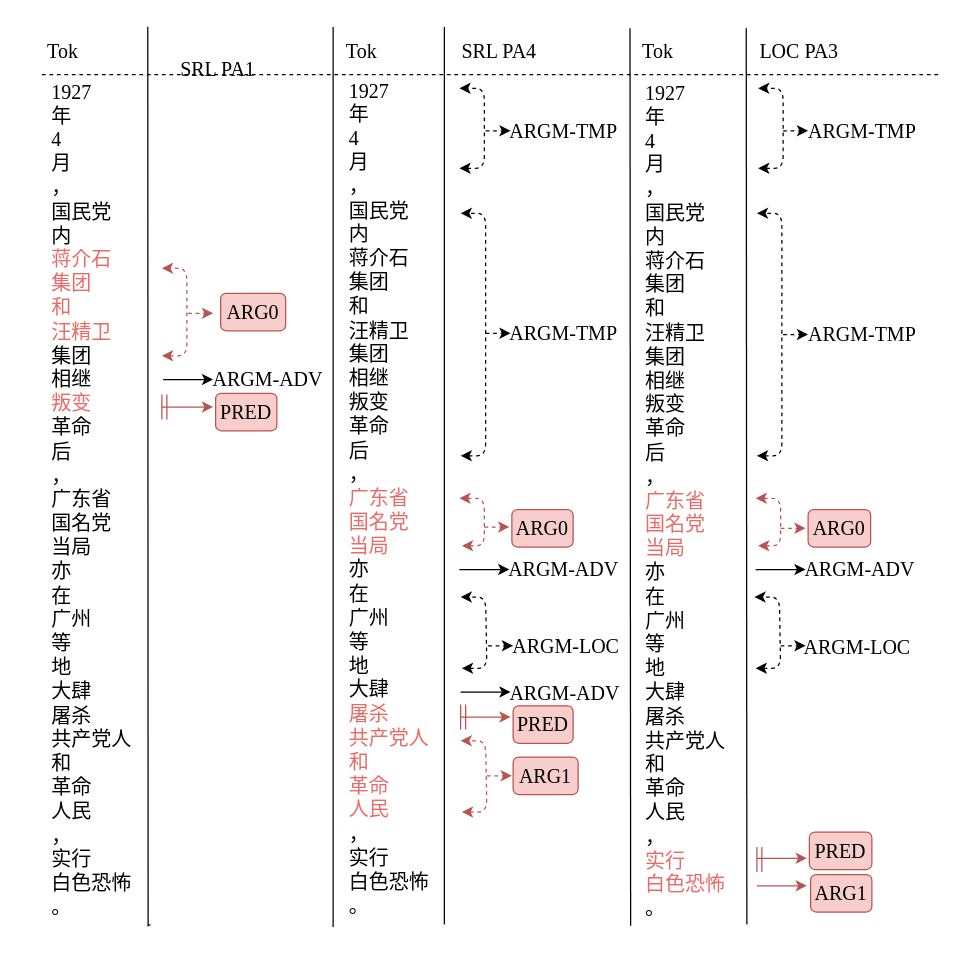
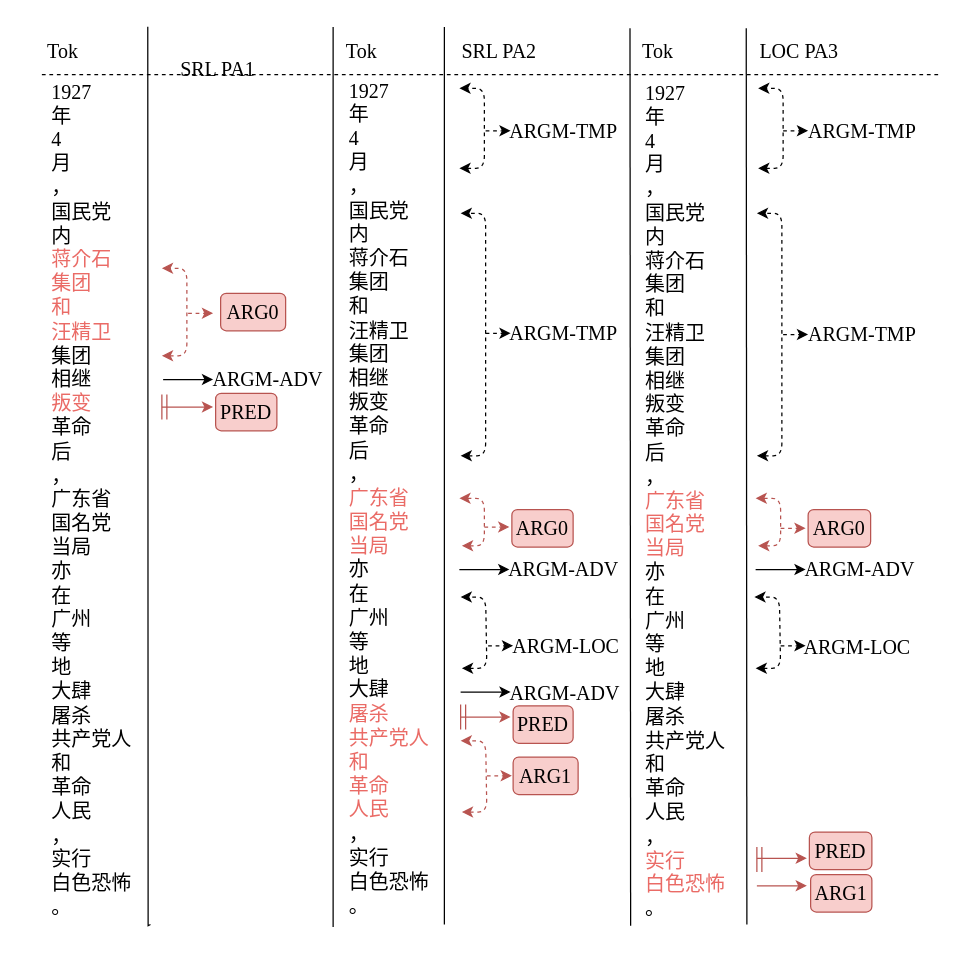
(499, 51) -> (499, 51)
